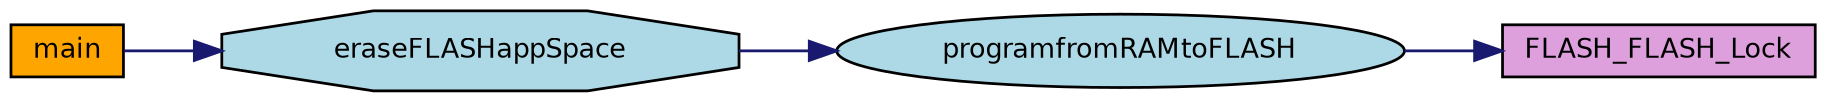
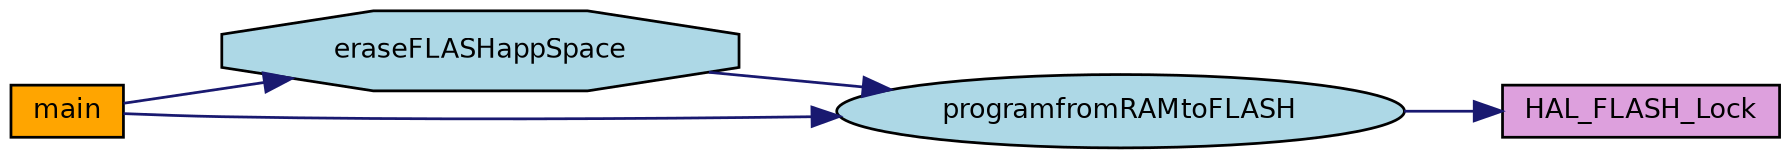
(1659, 51) -> (1641, 111)
none -> (467, 119)
